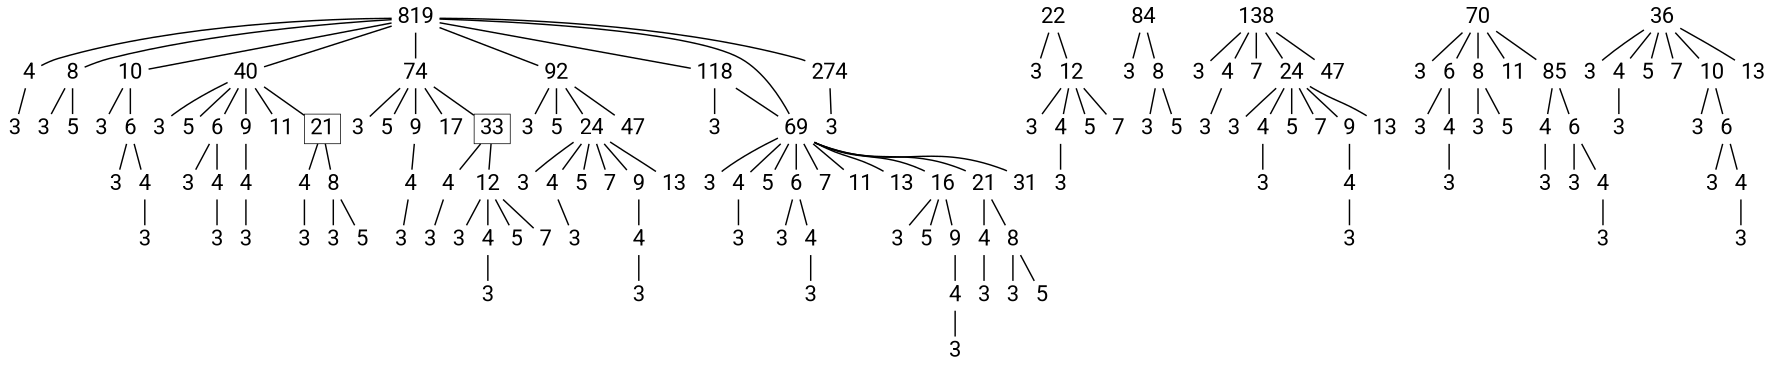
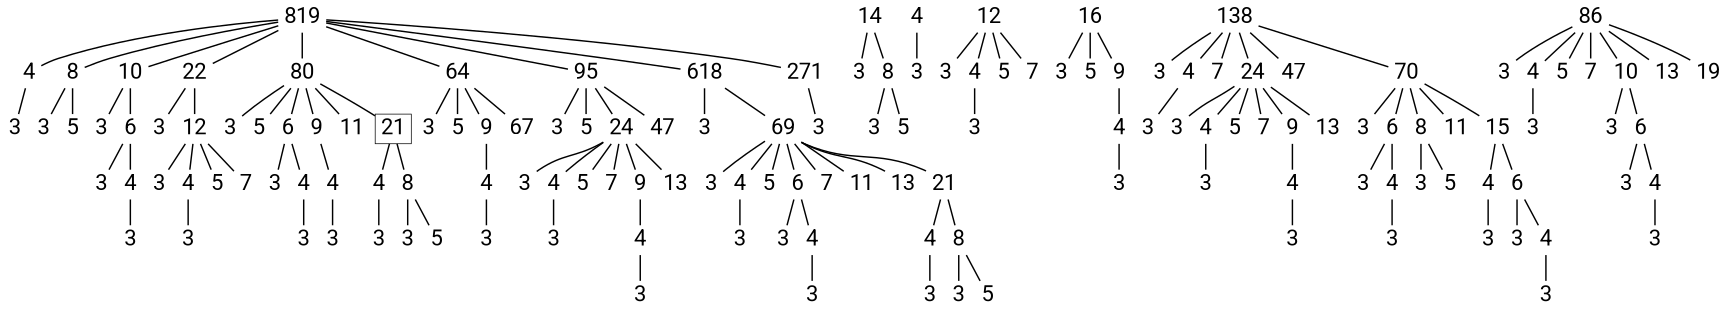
(1144, 18) -> (870, 18)
(1662, 18) -> (1591, 18)
(657, 37) -> (246, 47)
none -> (1323, 46)
(246, 73) -> (302, 73)
(416, 73) -> (458, 73)
(556, 73) -> (586, 73)
(715, 73) -> (705, 73)
(829, 73) -> (805, 73)
(1555, 73) -> (1498, 129)
none -> (1708, 73)
(451, 129) -> (522, 129)
(492, 129) -> none
(898, 161) -> none
(1025, 185) -> none
